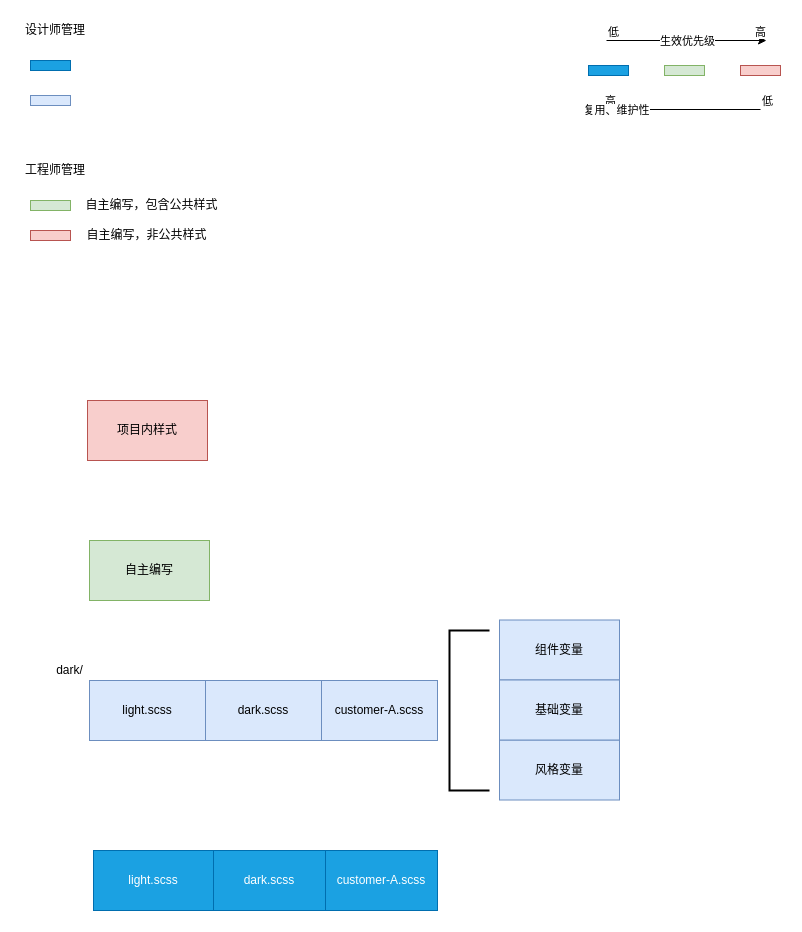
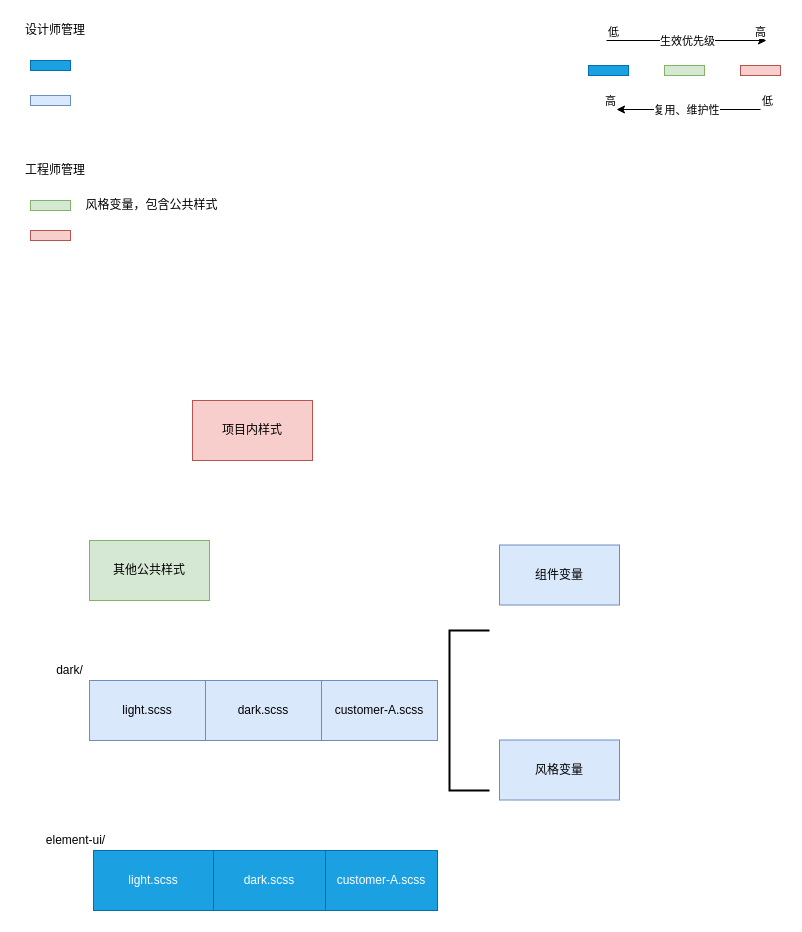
(617, 111) -> (687, 111)
(152, 206) -> (152, 206)
(147, 236) -> none
(148, 431) -> (253, 431)
(150, 571) -> (150, 571)
(560, 650) -> (560, 575)
(560, 710) -> none
none -> (76, 841)
